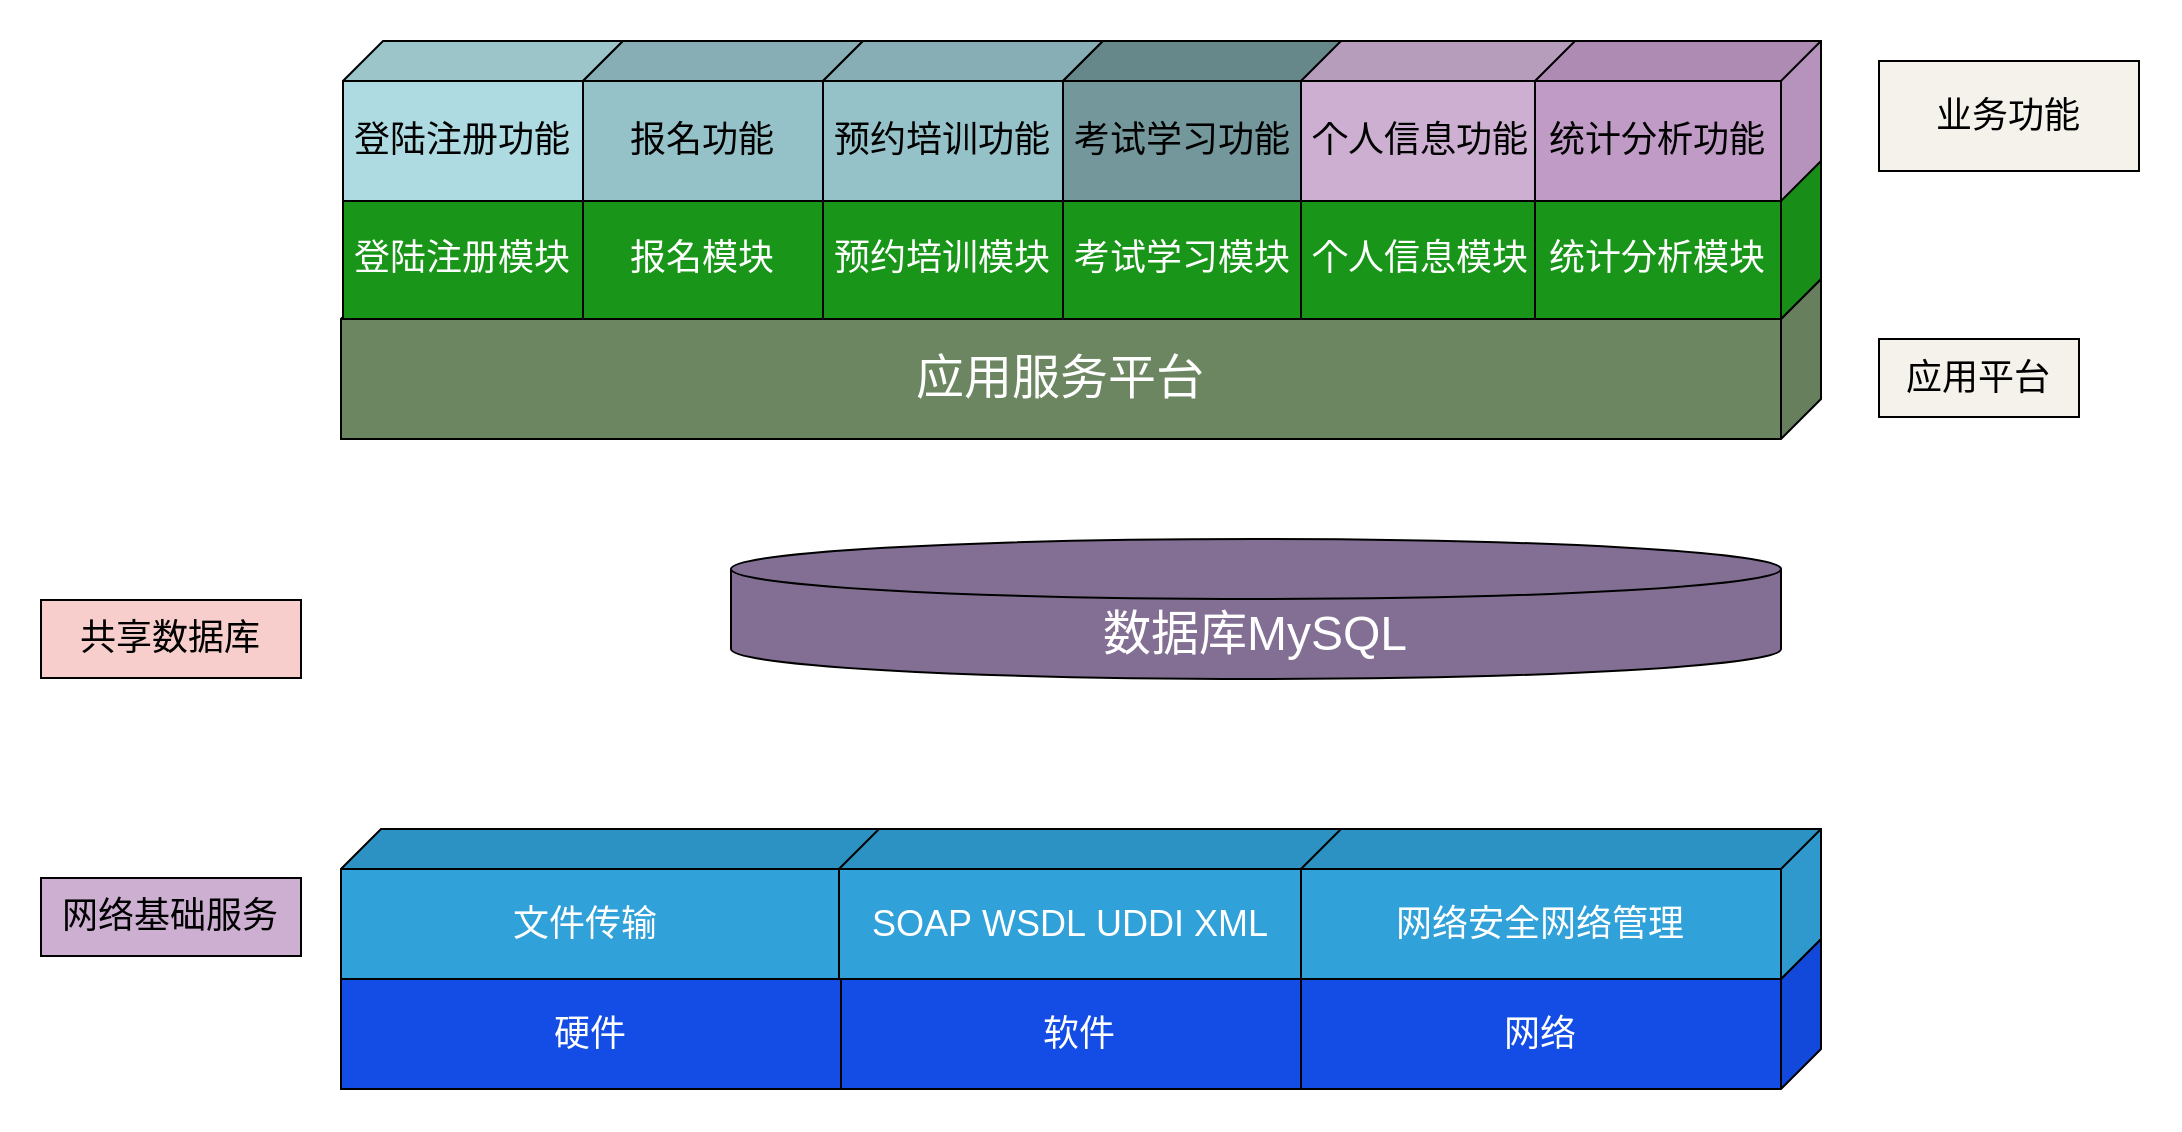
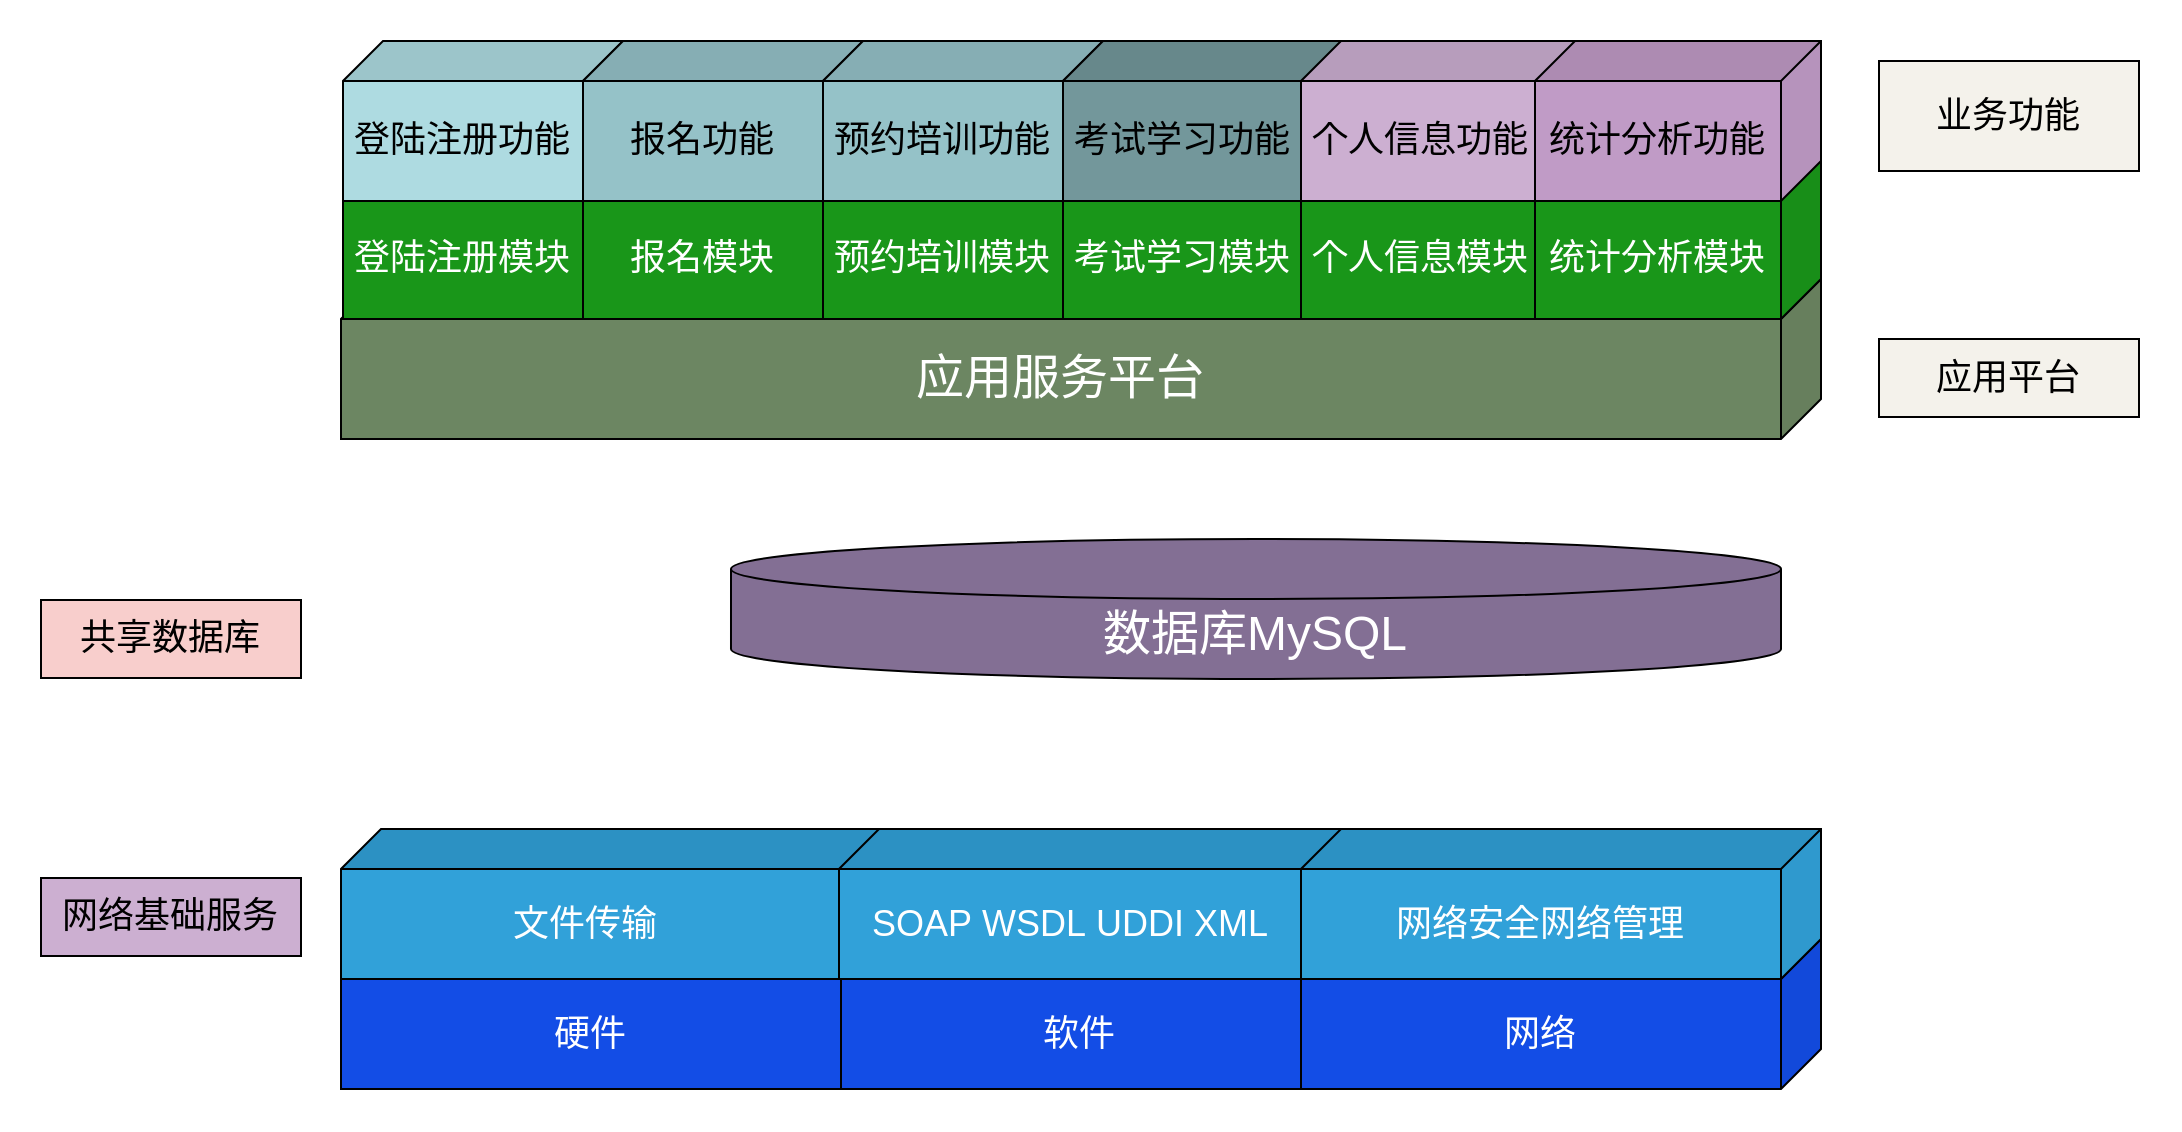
(1979, 378) -> (2009, 378)
